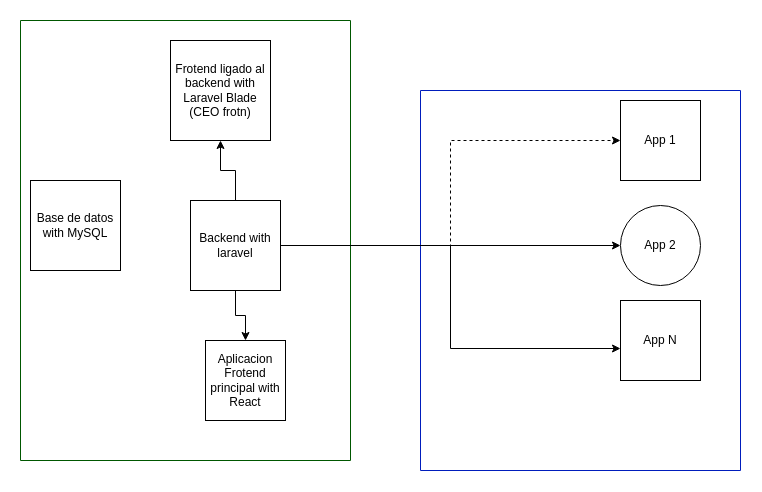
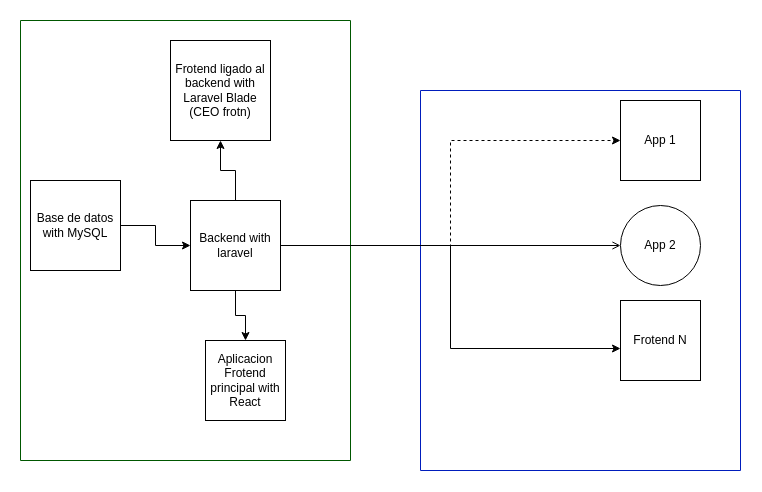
none -> (156, 232)
(612, 246) -> (613, 246)
(661, 341) -> (661, 341)
